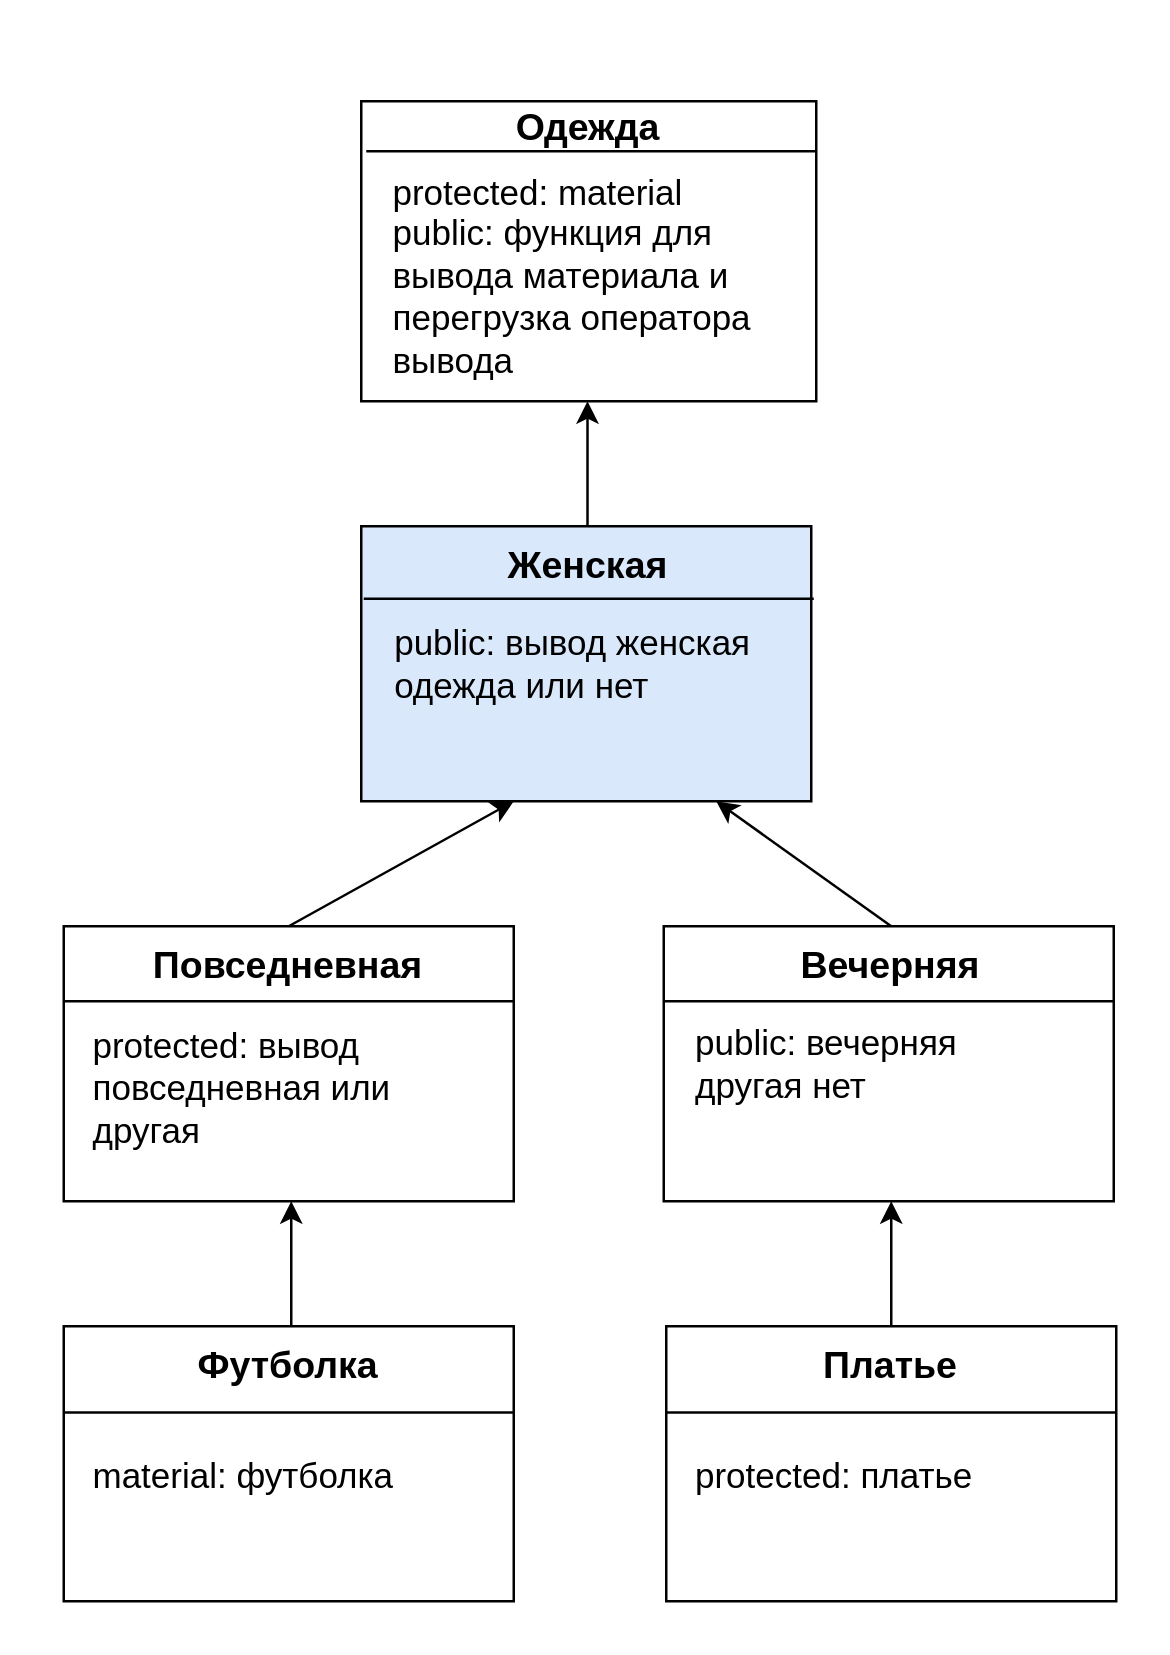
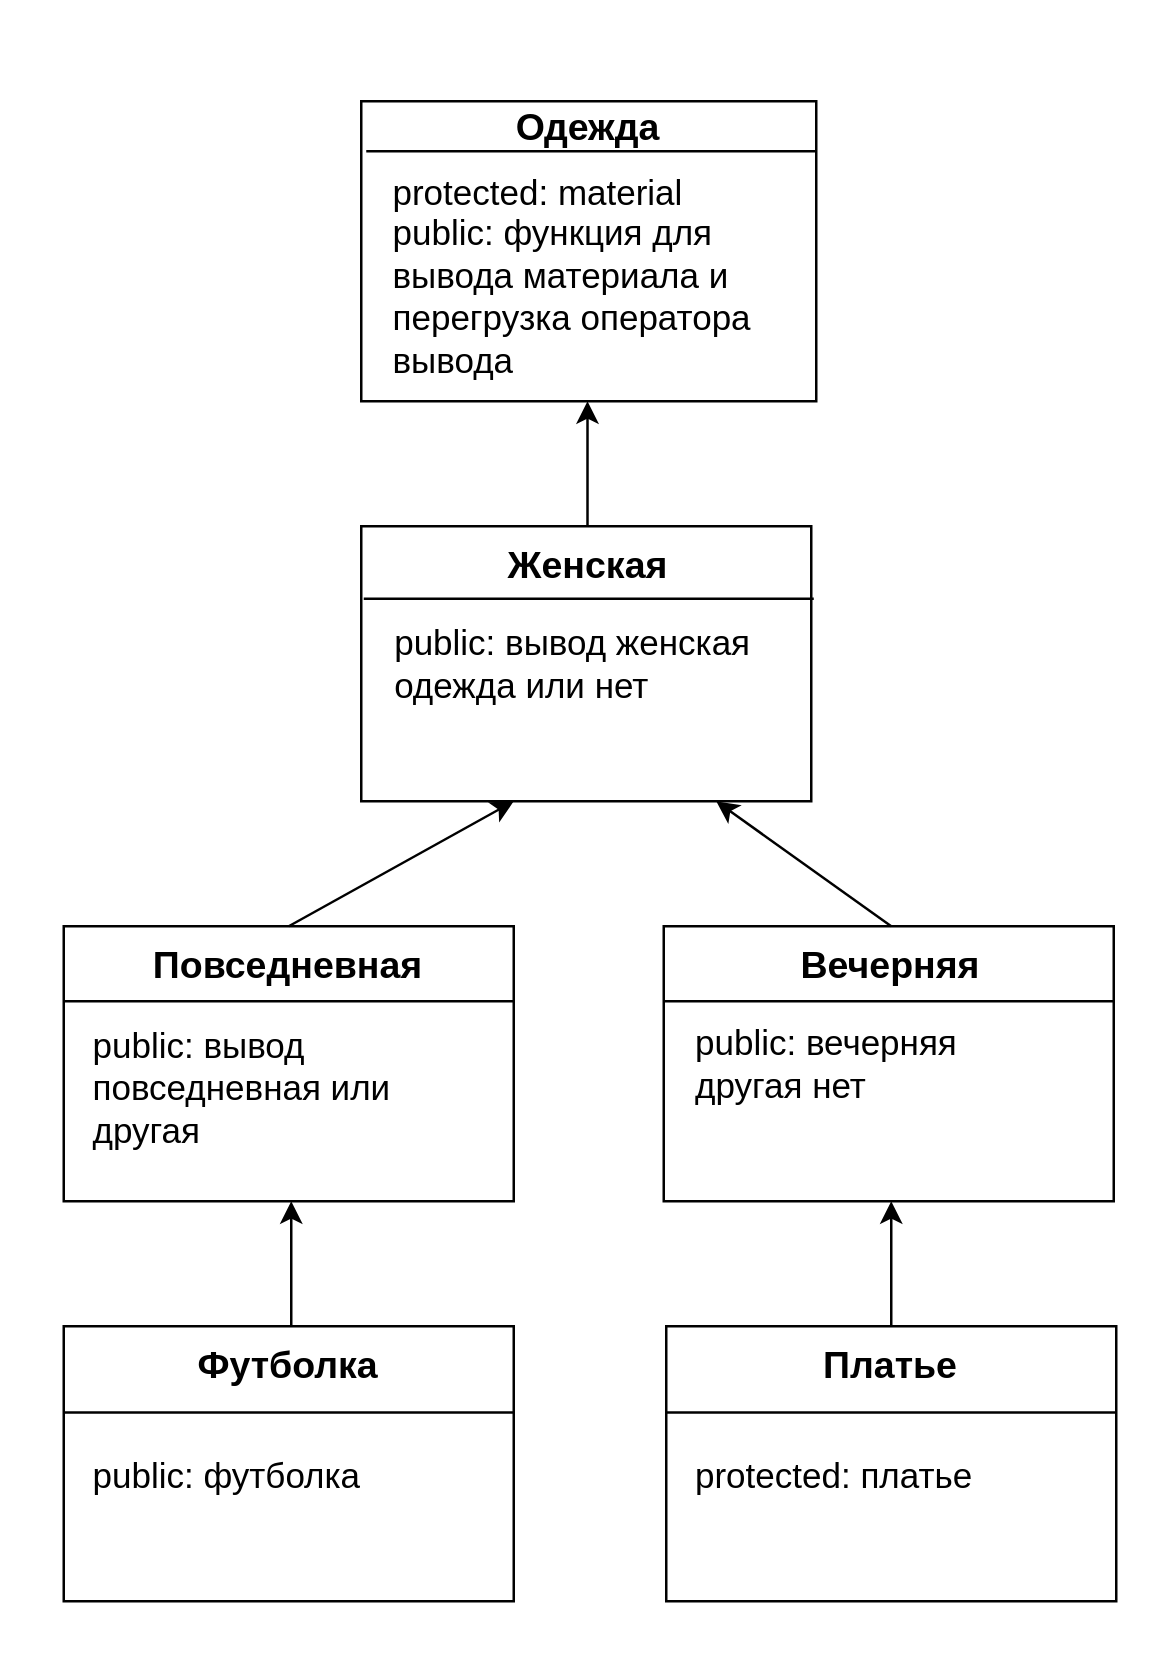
(586, 664) -> (586, 664)
(268, 1089) -> (268, 1089)
(229, 1476) -> (213, 1476)
